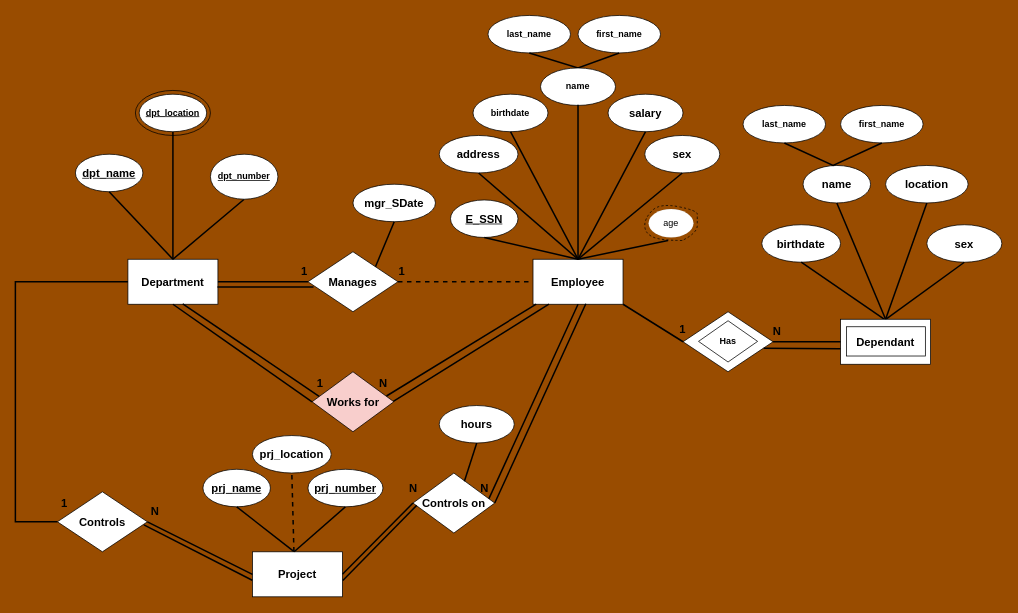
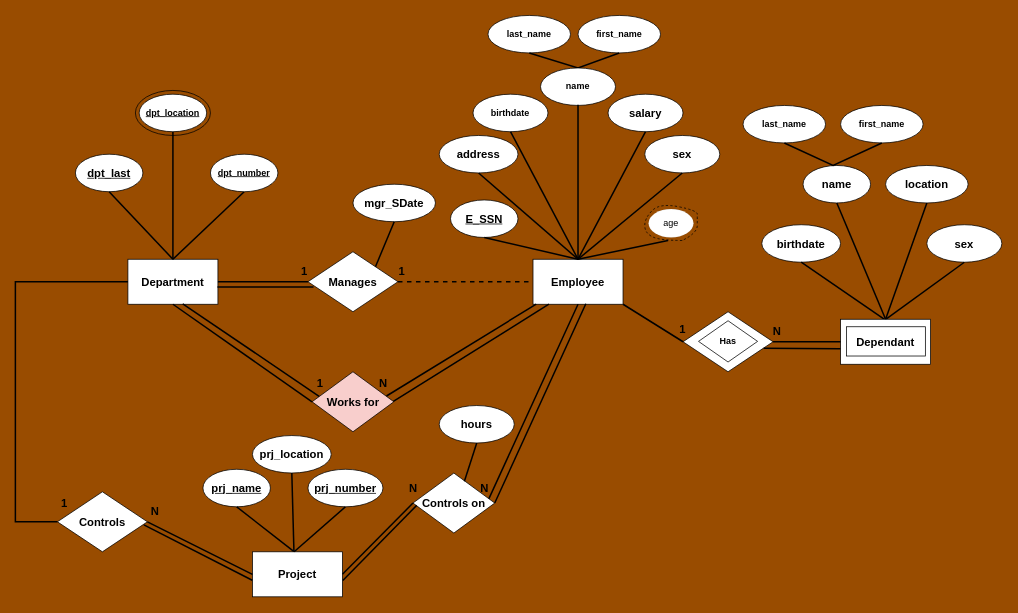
(109, 173) -> (109, 173)
(244, 177) -> (244, 173)
(293, 511) -> (293, 511)
